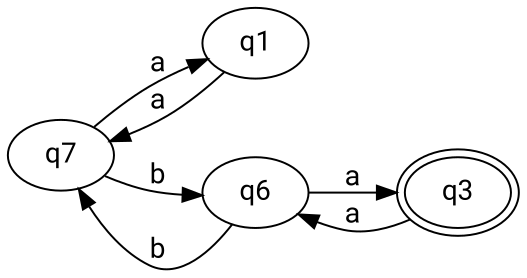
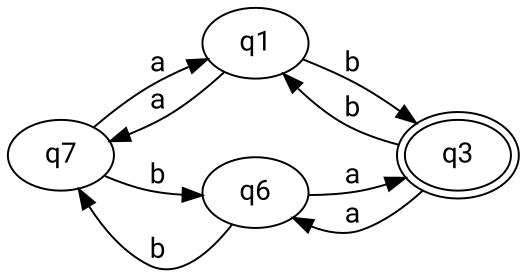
none -> (353, 82)
none -> (344, 124)
